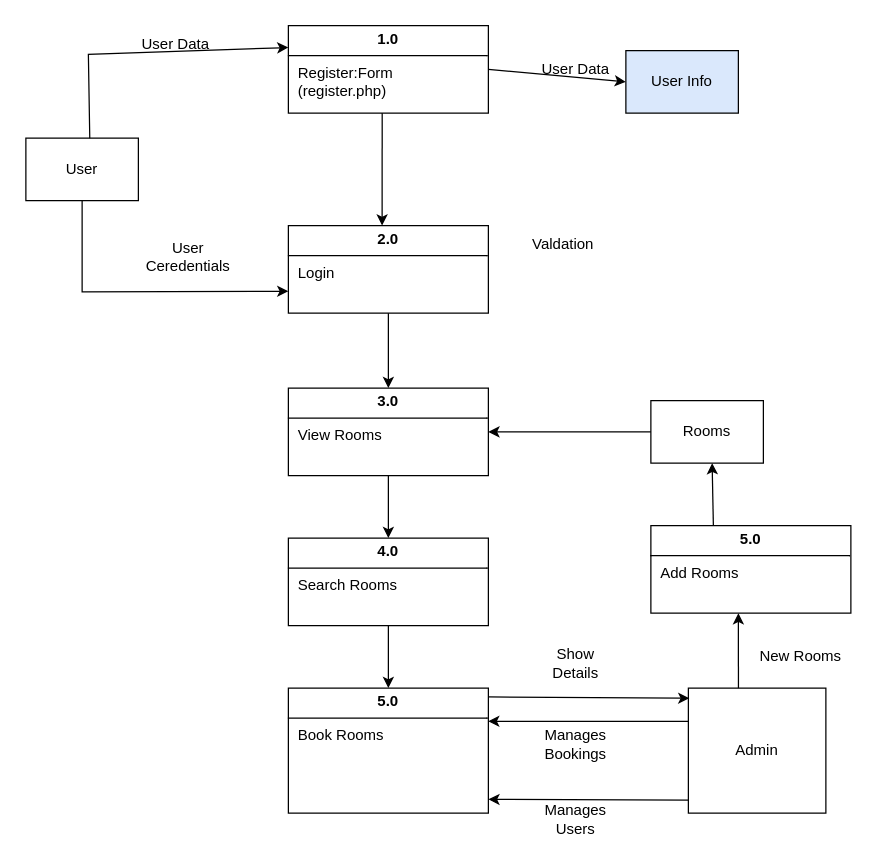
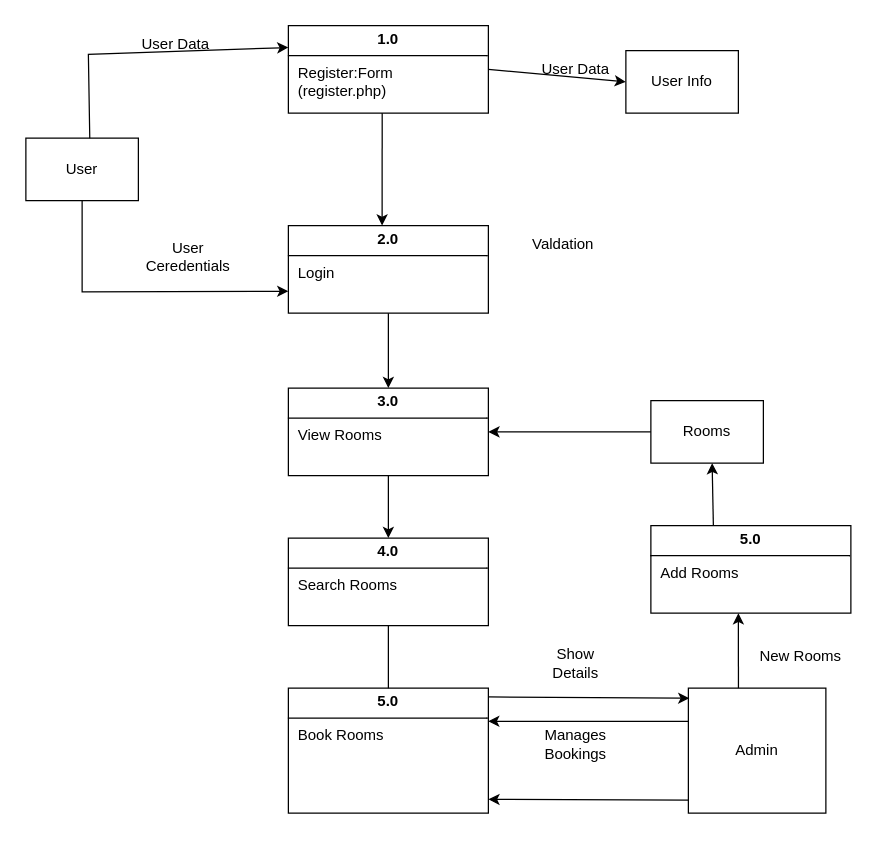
(682, 82) -> (682, 82)
(388, 678) -> (388, 681)
(576, 819) -> none
